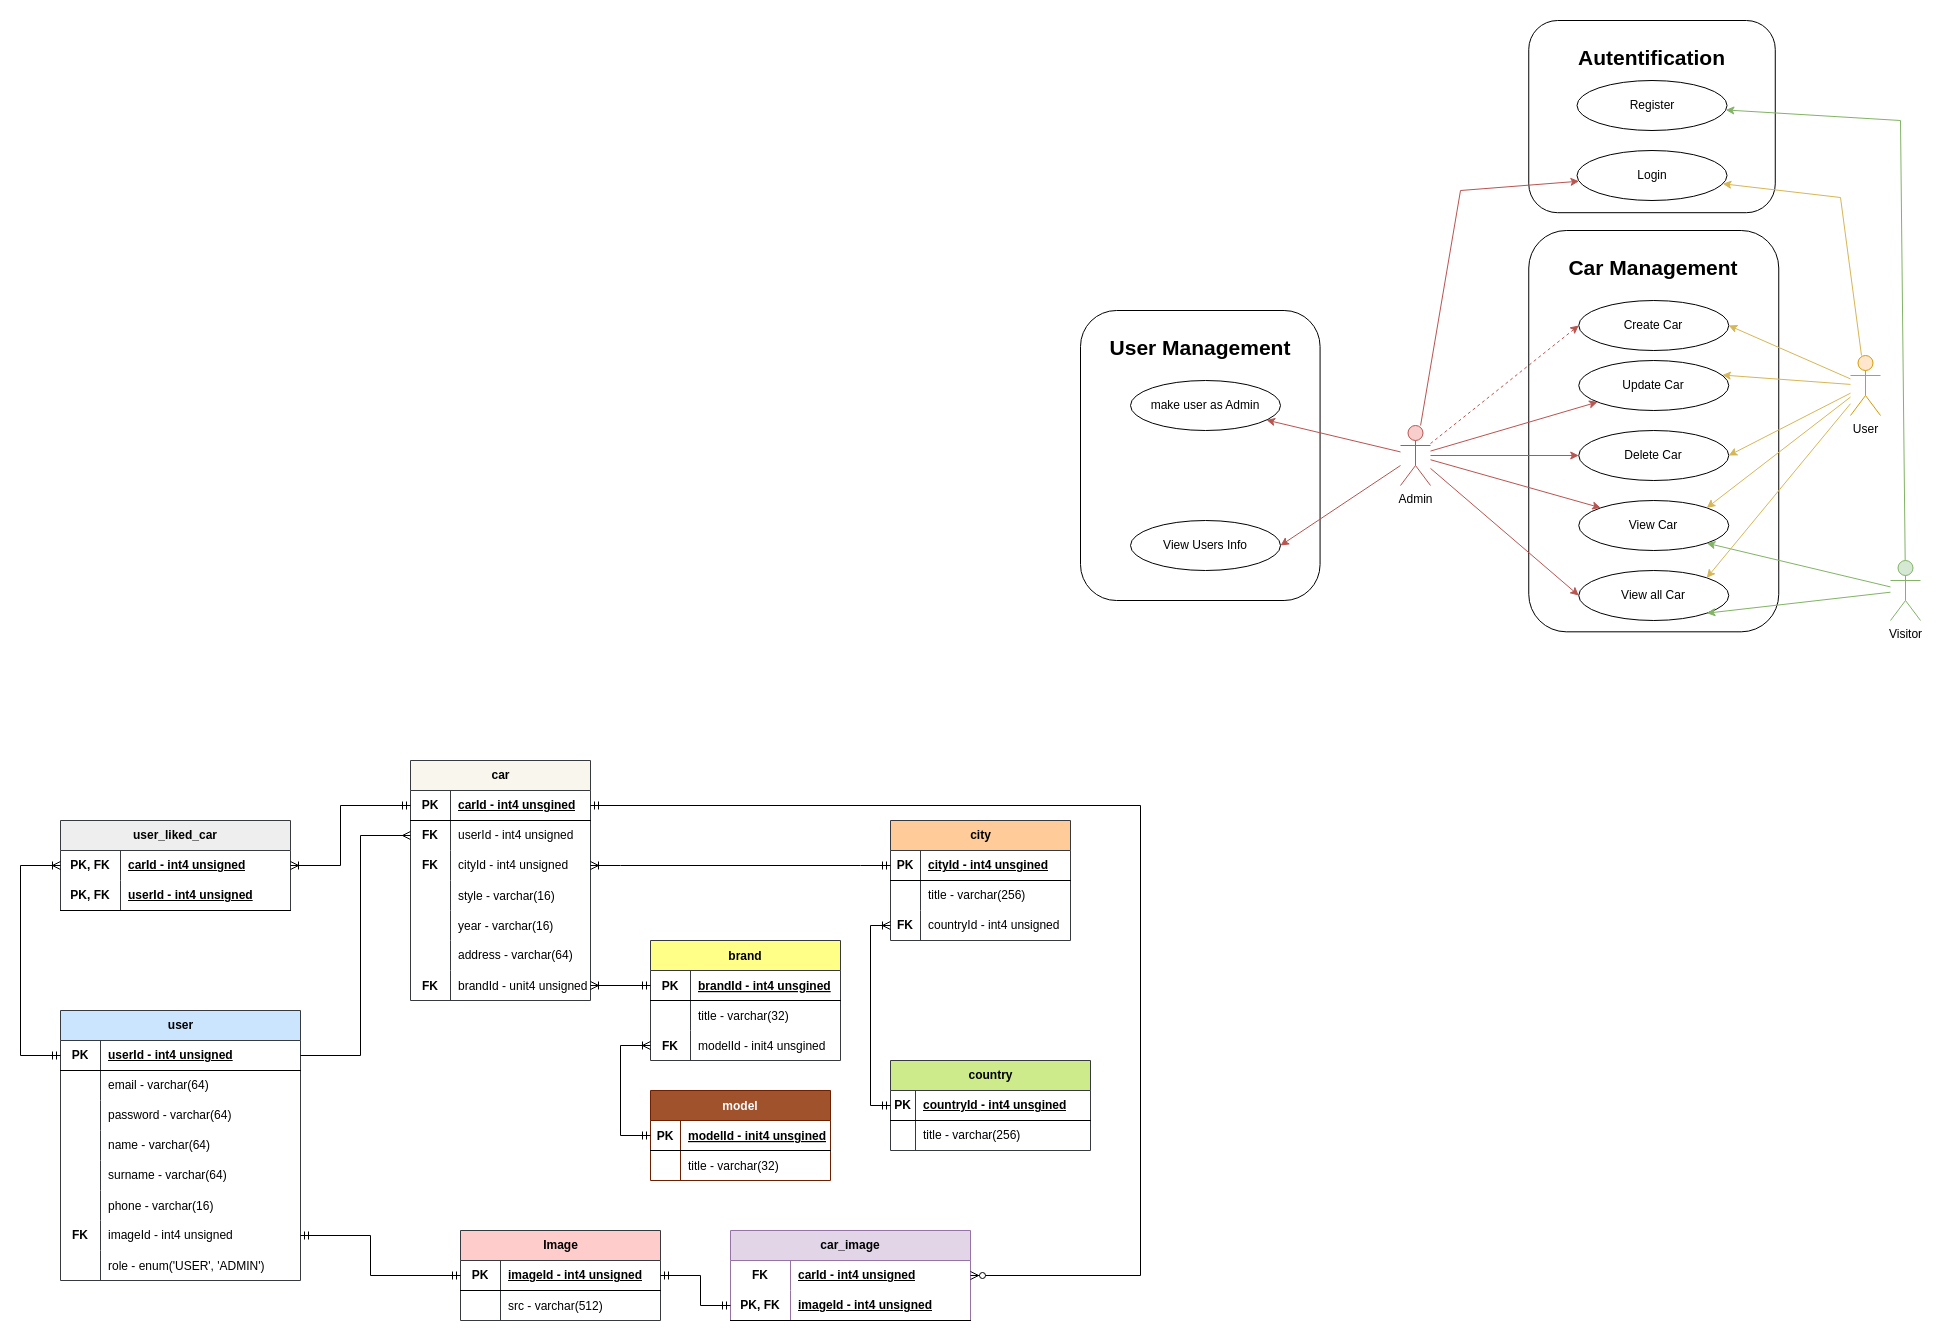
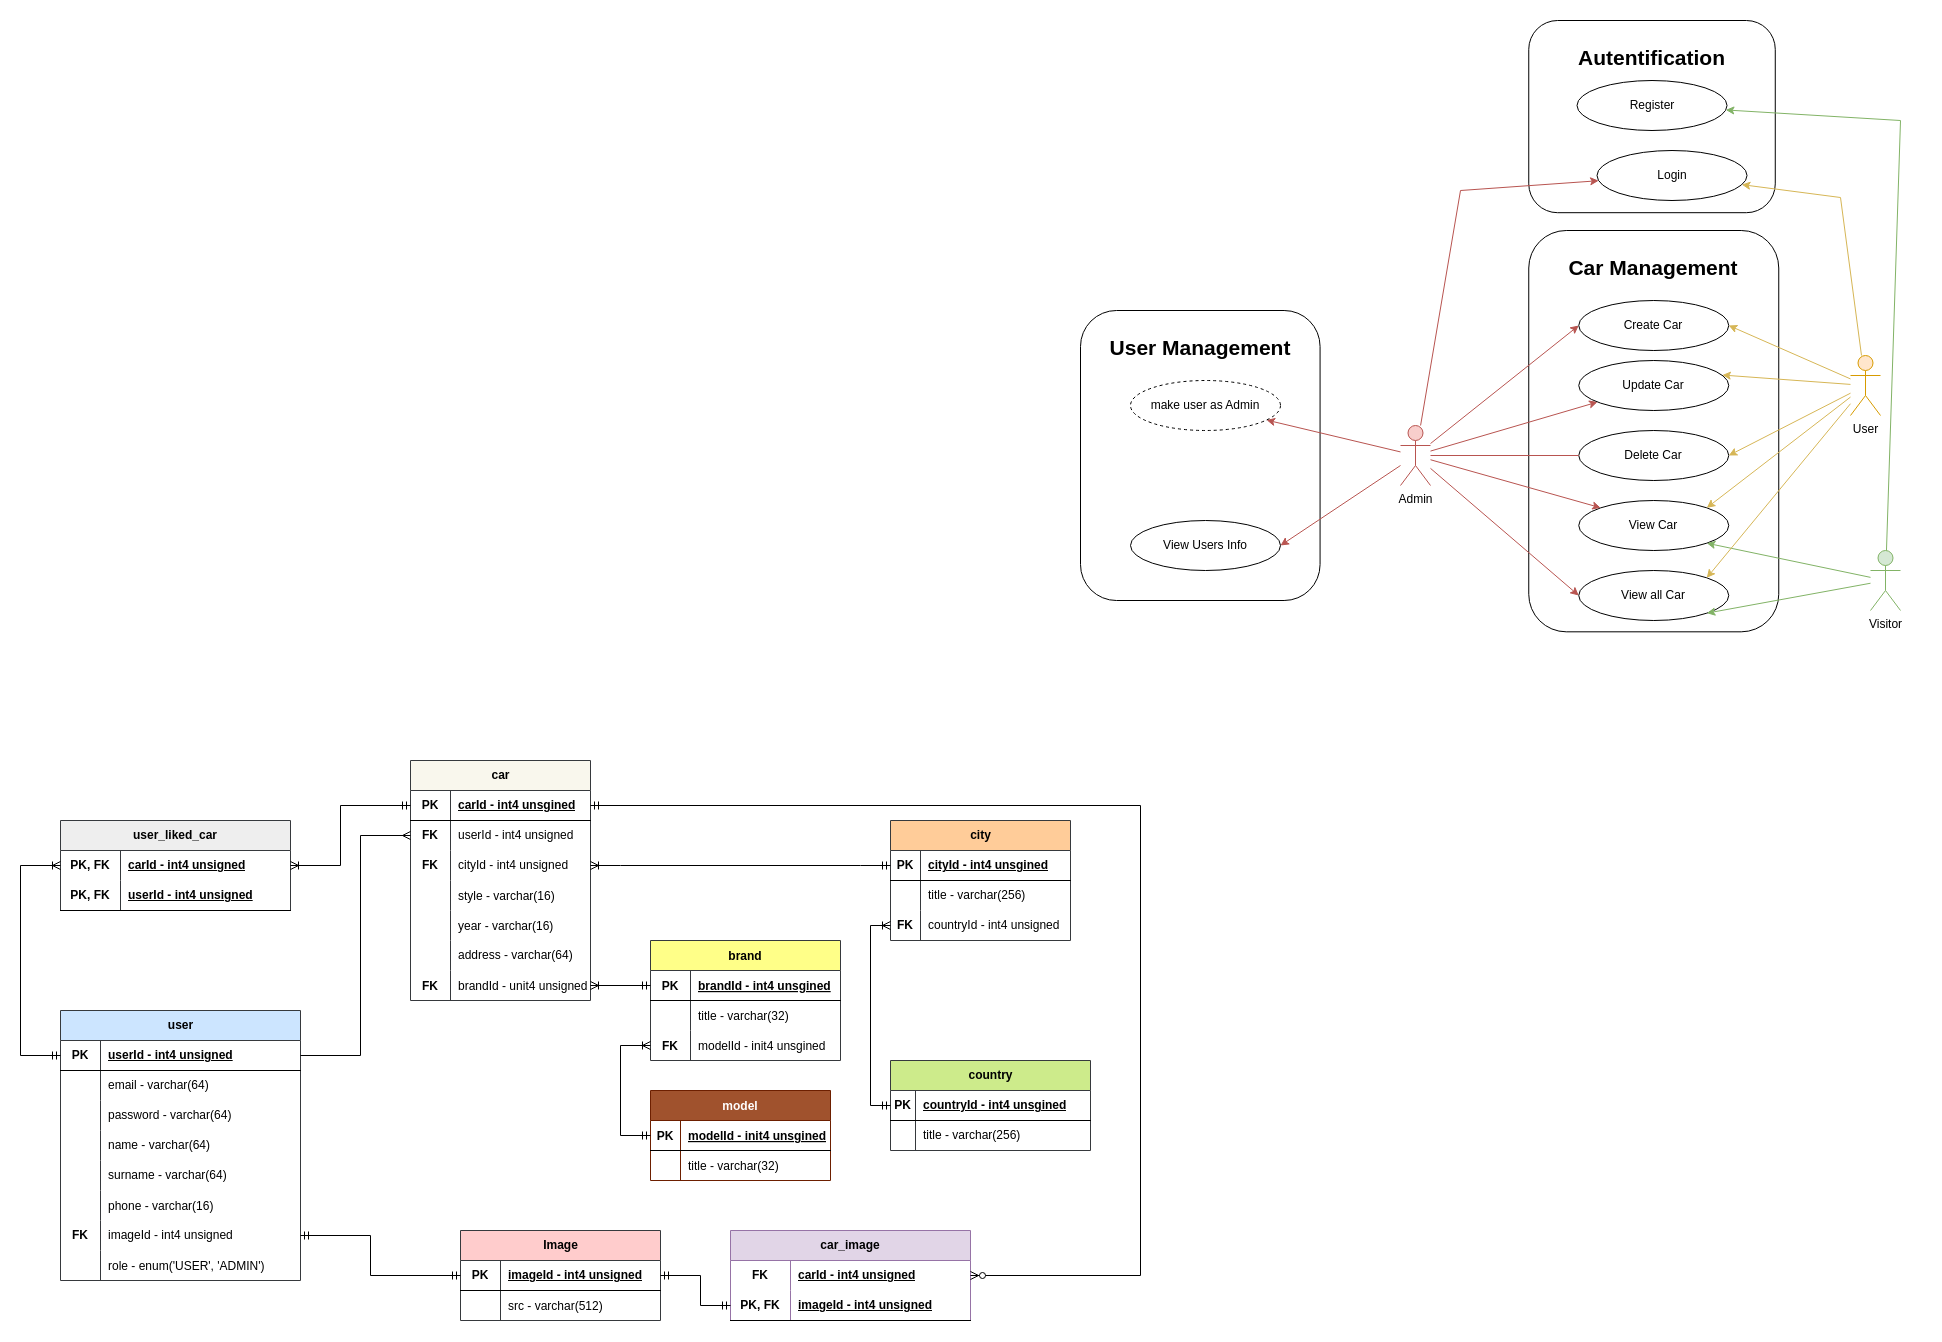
(1652, 176) -> (1672, 176)
(1502, 387) -> (1502, 387)
(1206, 406) -> (1206, 406)
(1570, 456) -> (1573, 456)
(1906, 591) -> (1886, 581)
